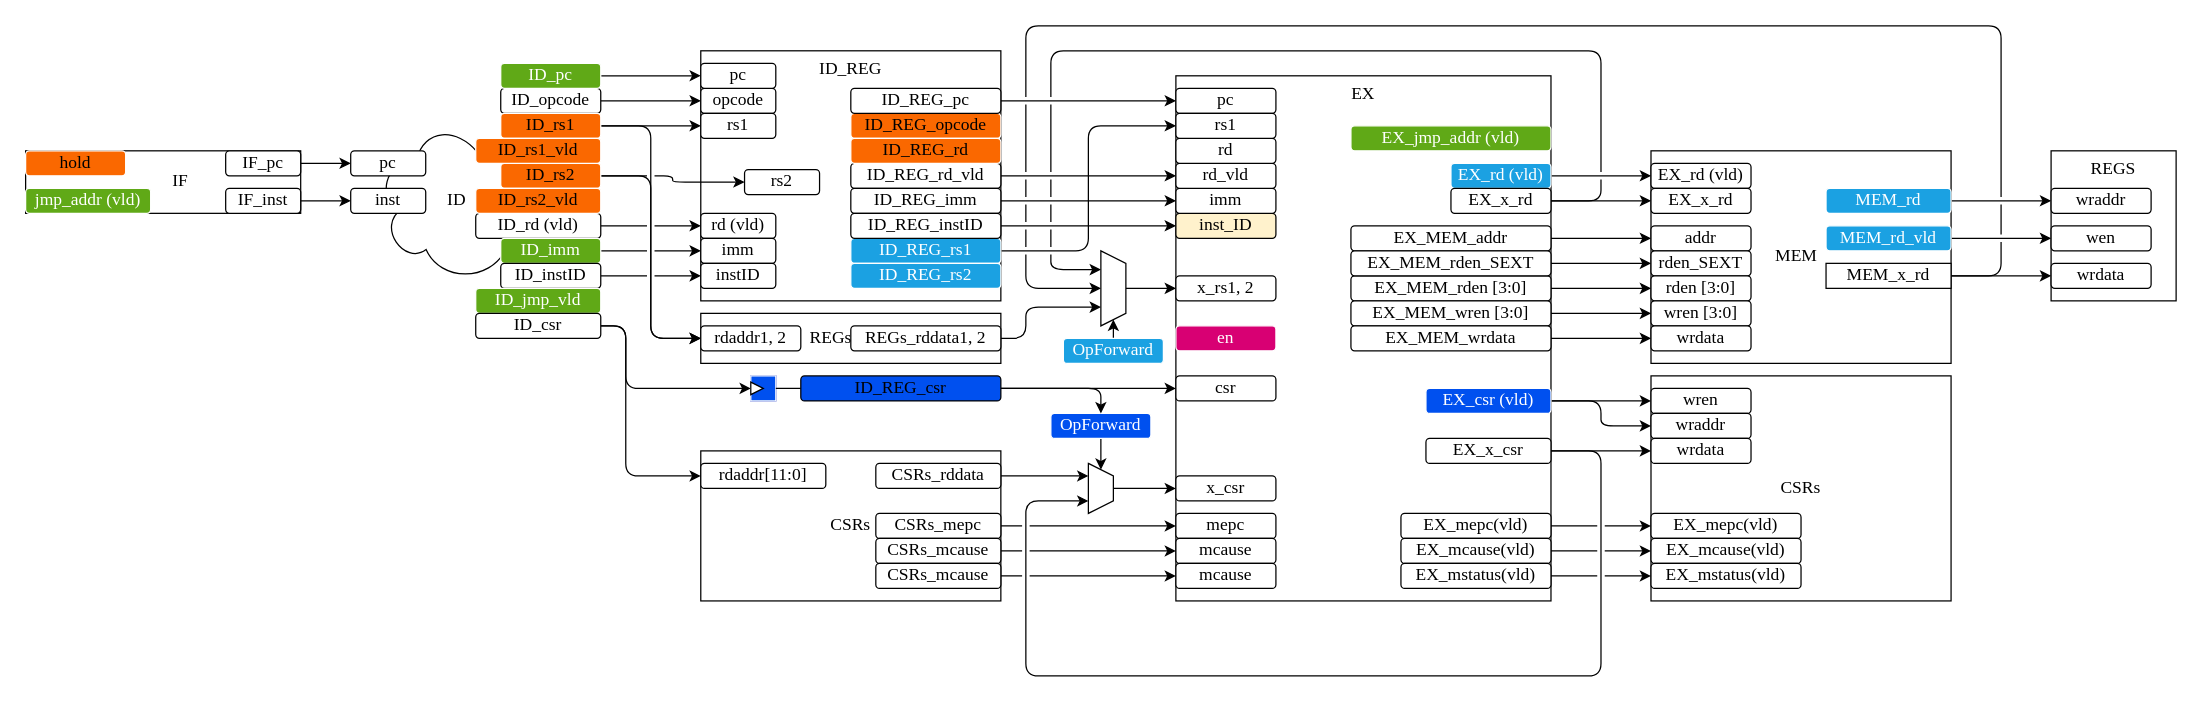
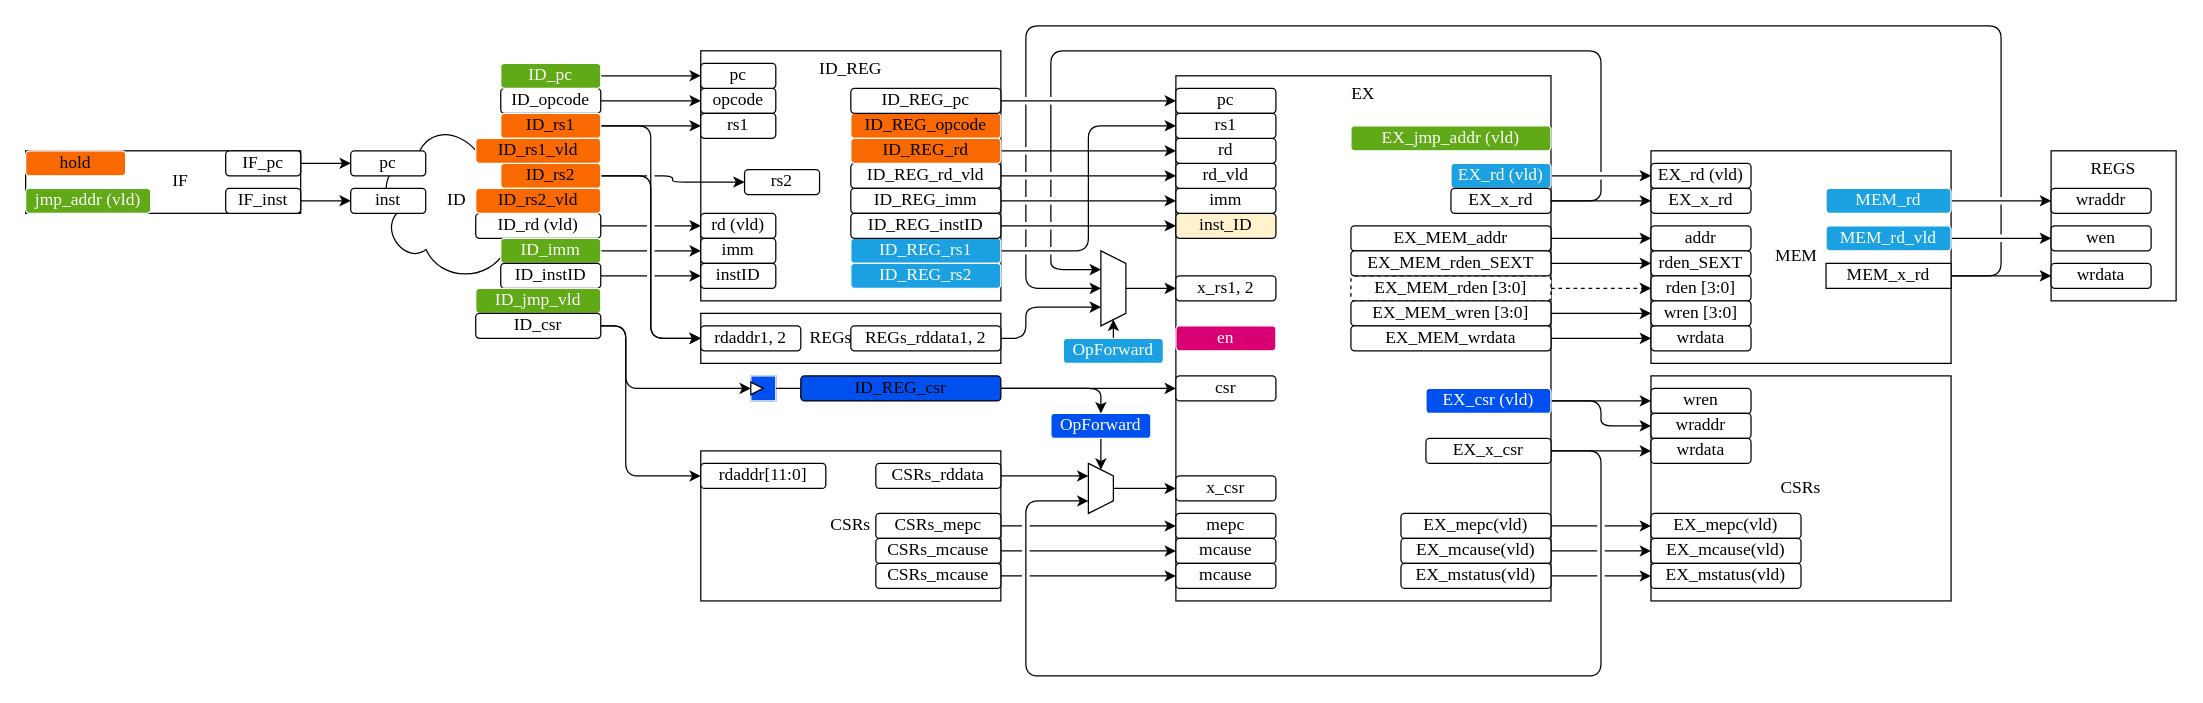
none -> (1084, 151)
(1451, 288) -> (1451, 288)
(1596, 288) -> (1596, 288)
